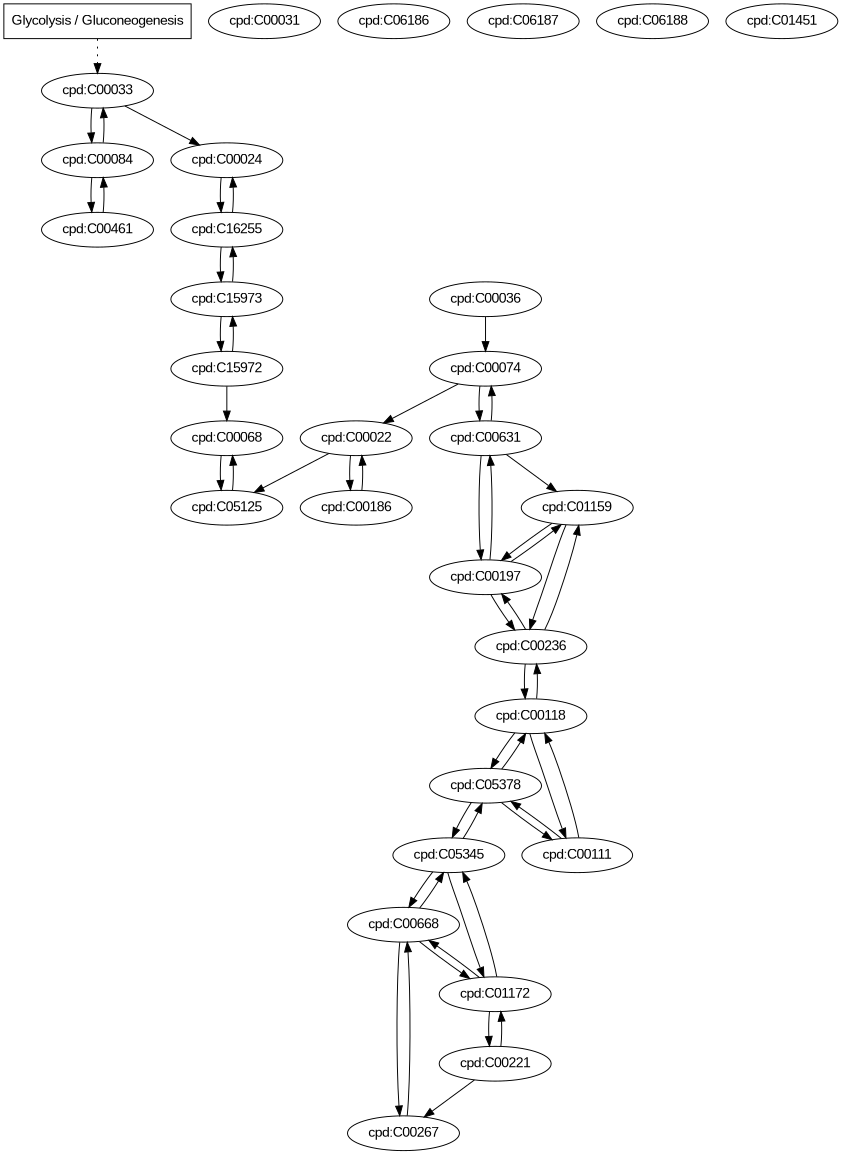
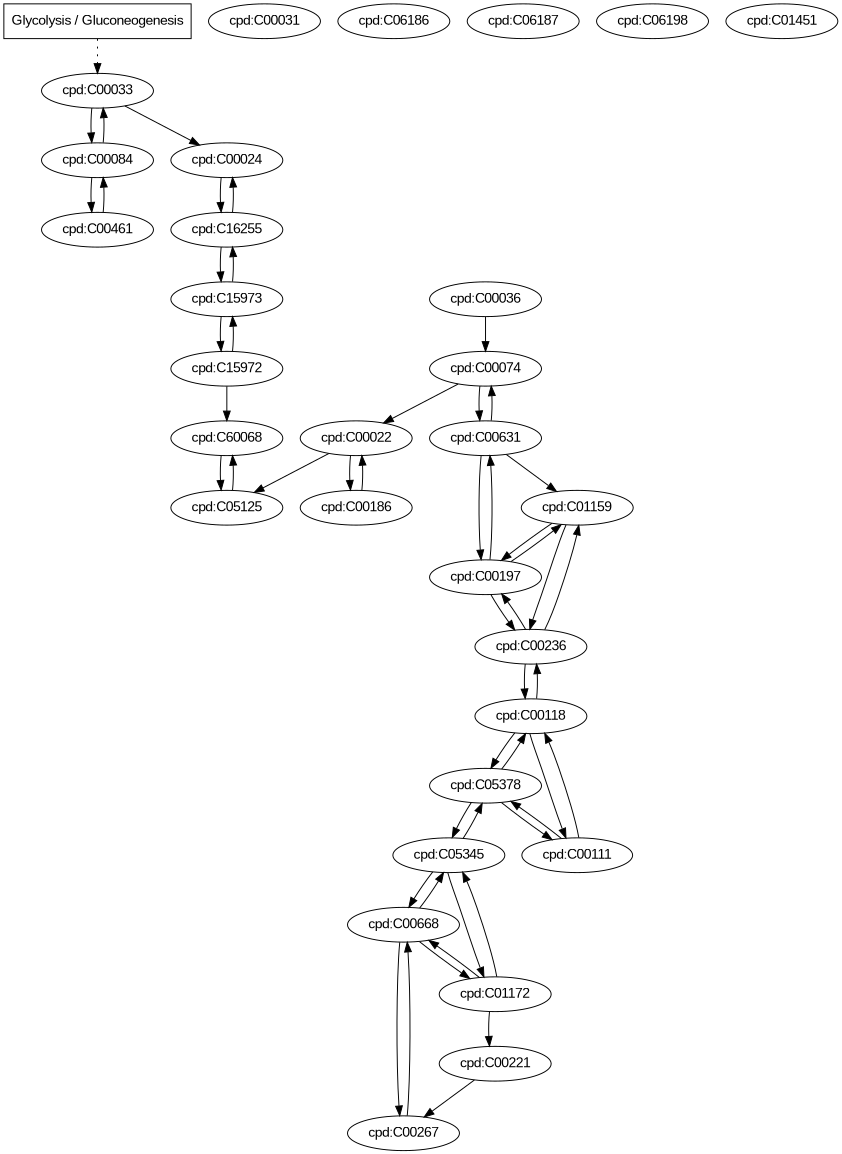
(653, 21) -> (653, 21)
(227, 438) -> (227, 438)
(502, 1034) -> none
